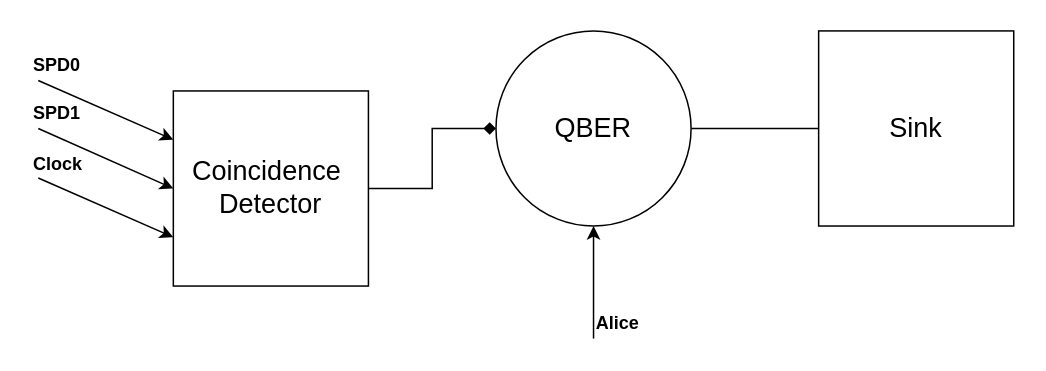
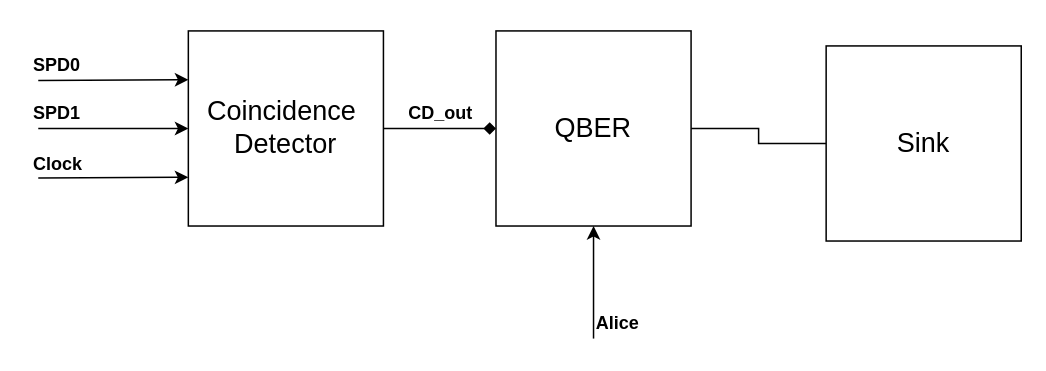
none -> (451, 113)
(593, 128) -> (593, 128)
(916, 128) -> (923, 143)
(271, 188) -> (286, 128)
